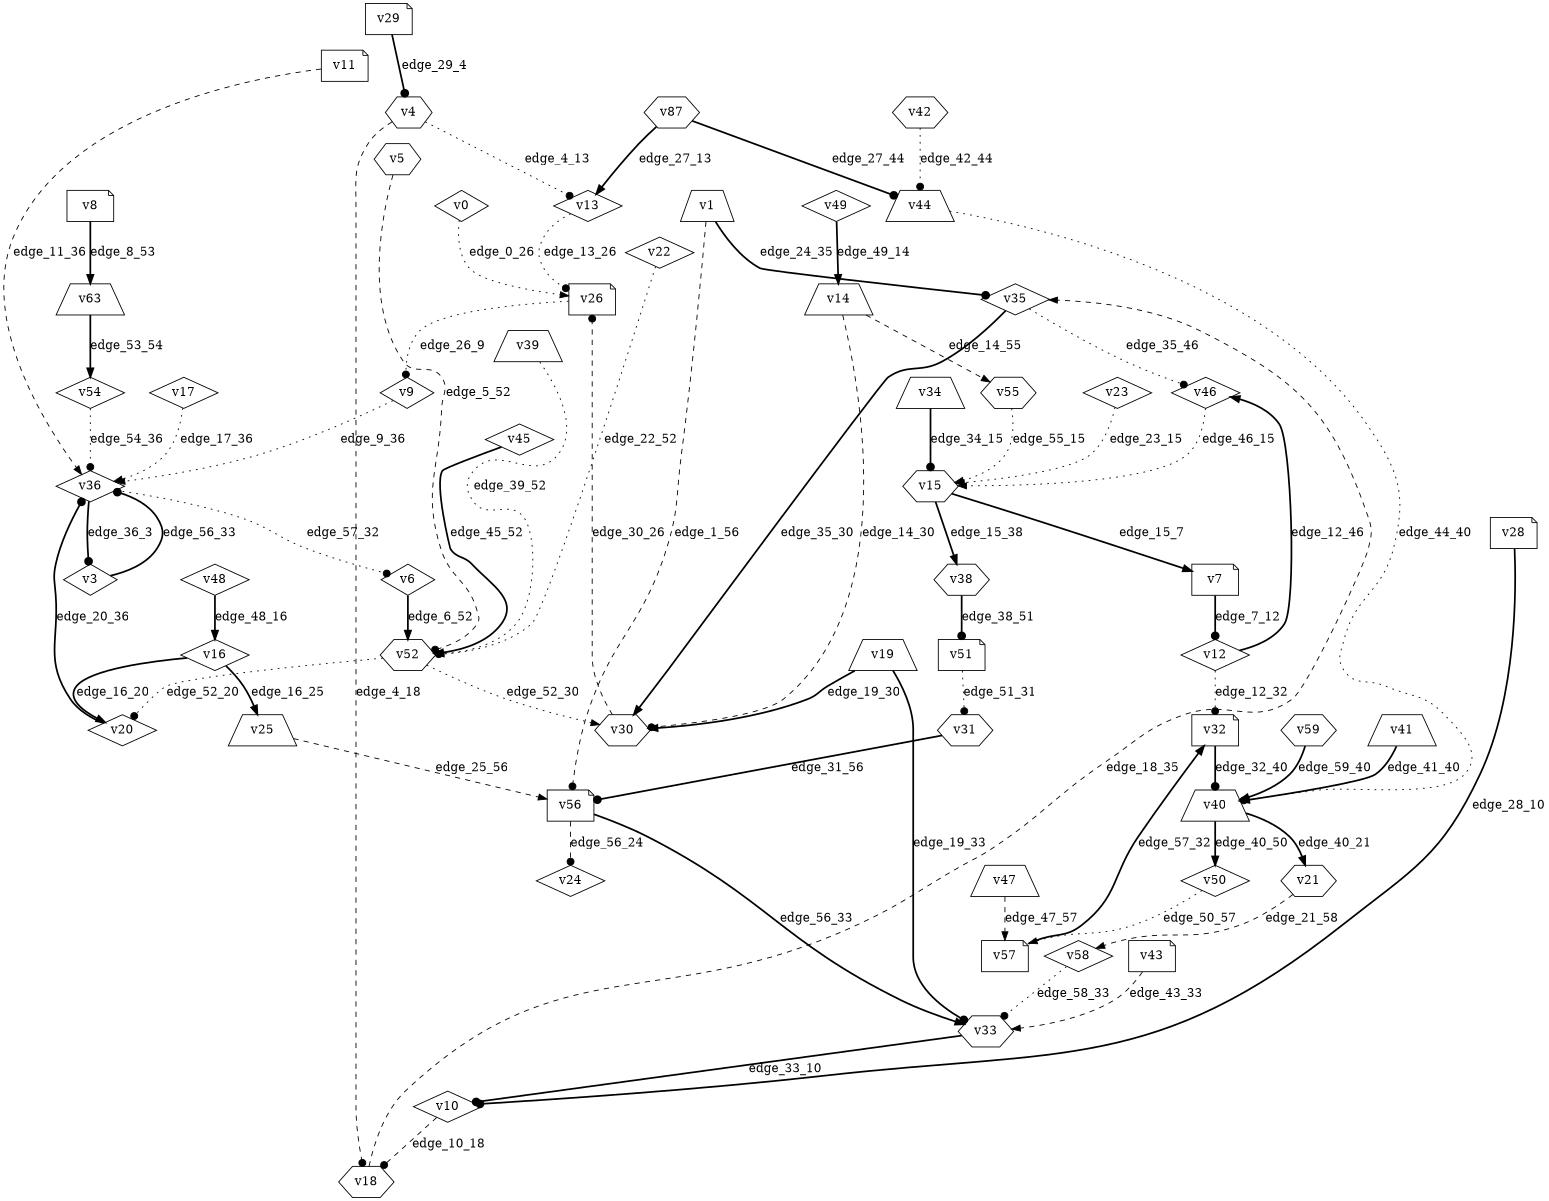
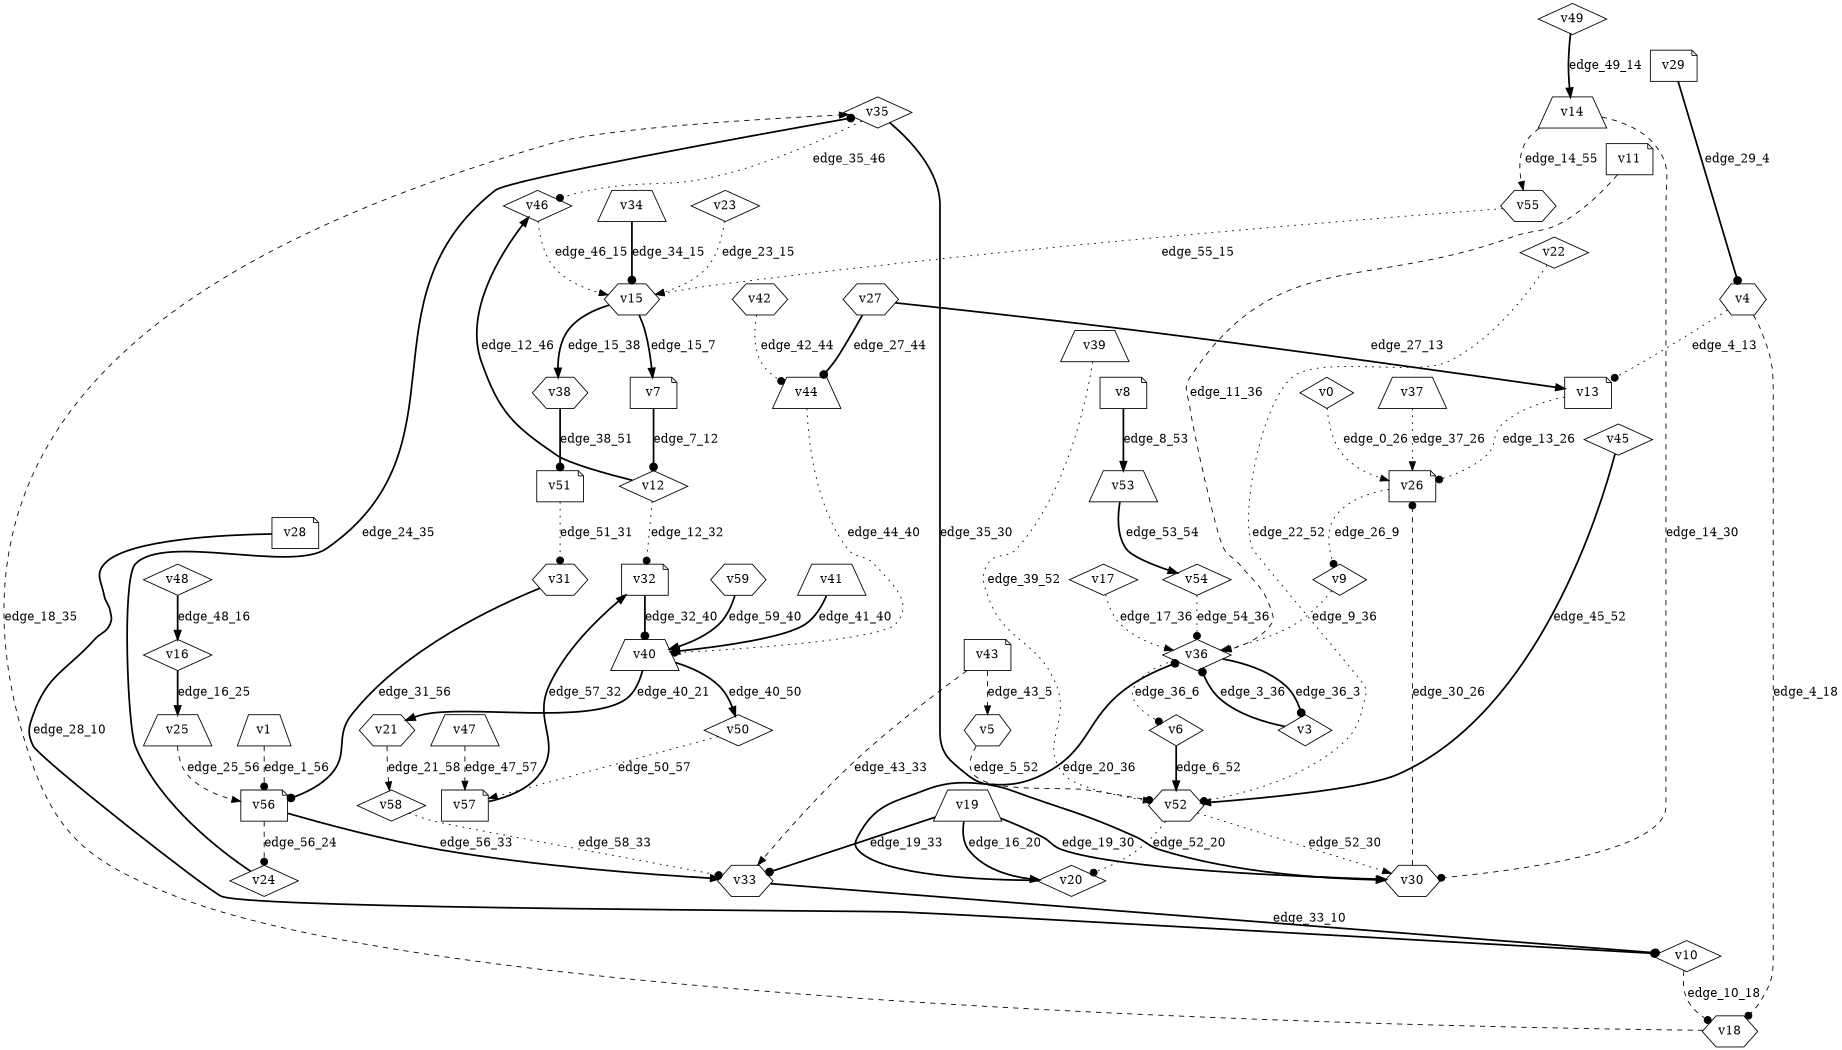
(672, 112) -> (871, 299)
(588, 206) -> (1588, 393)
(831, 278) -> (395, 465)
(90, 299) -> (1123, 486)
none -> (1412, 393)
(200, 533) -> (1253, 693)
(343, 533) -> (1168, 693)
(108, 671) -> (984, 863)
none -> (988, 688)
